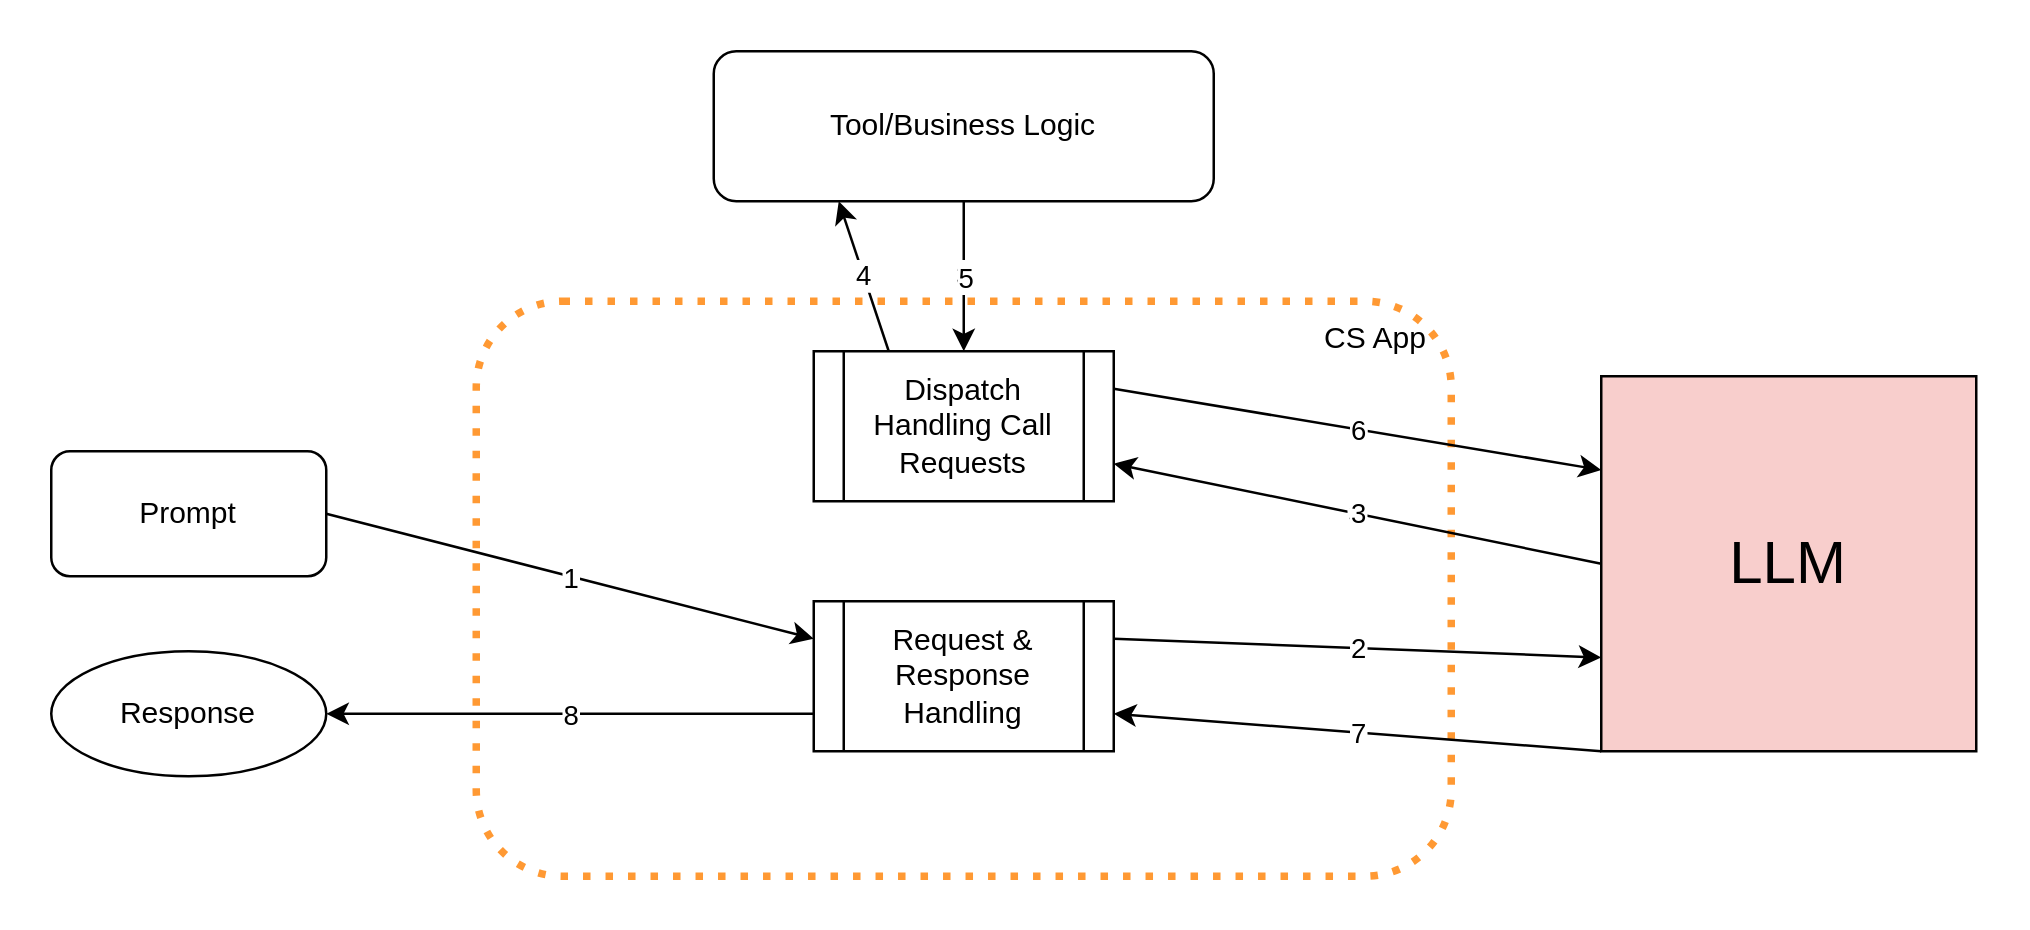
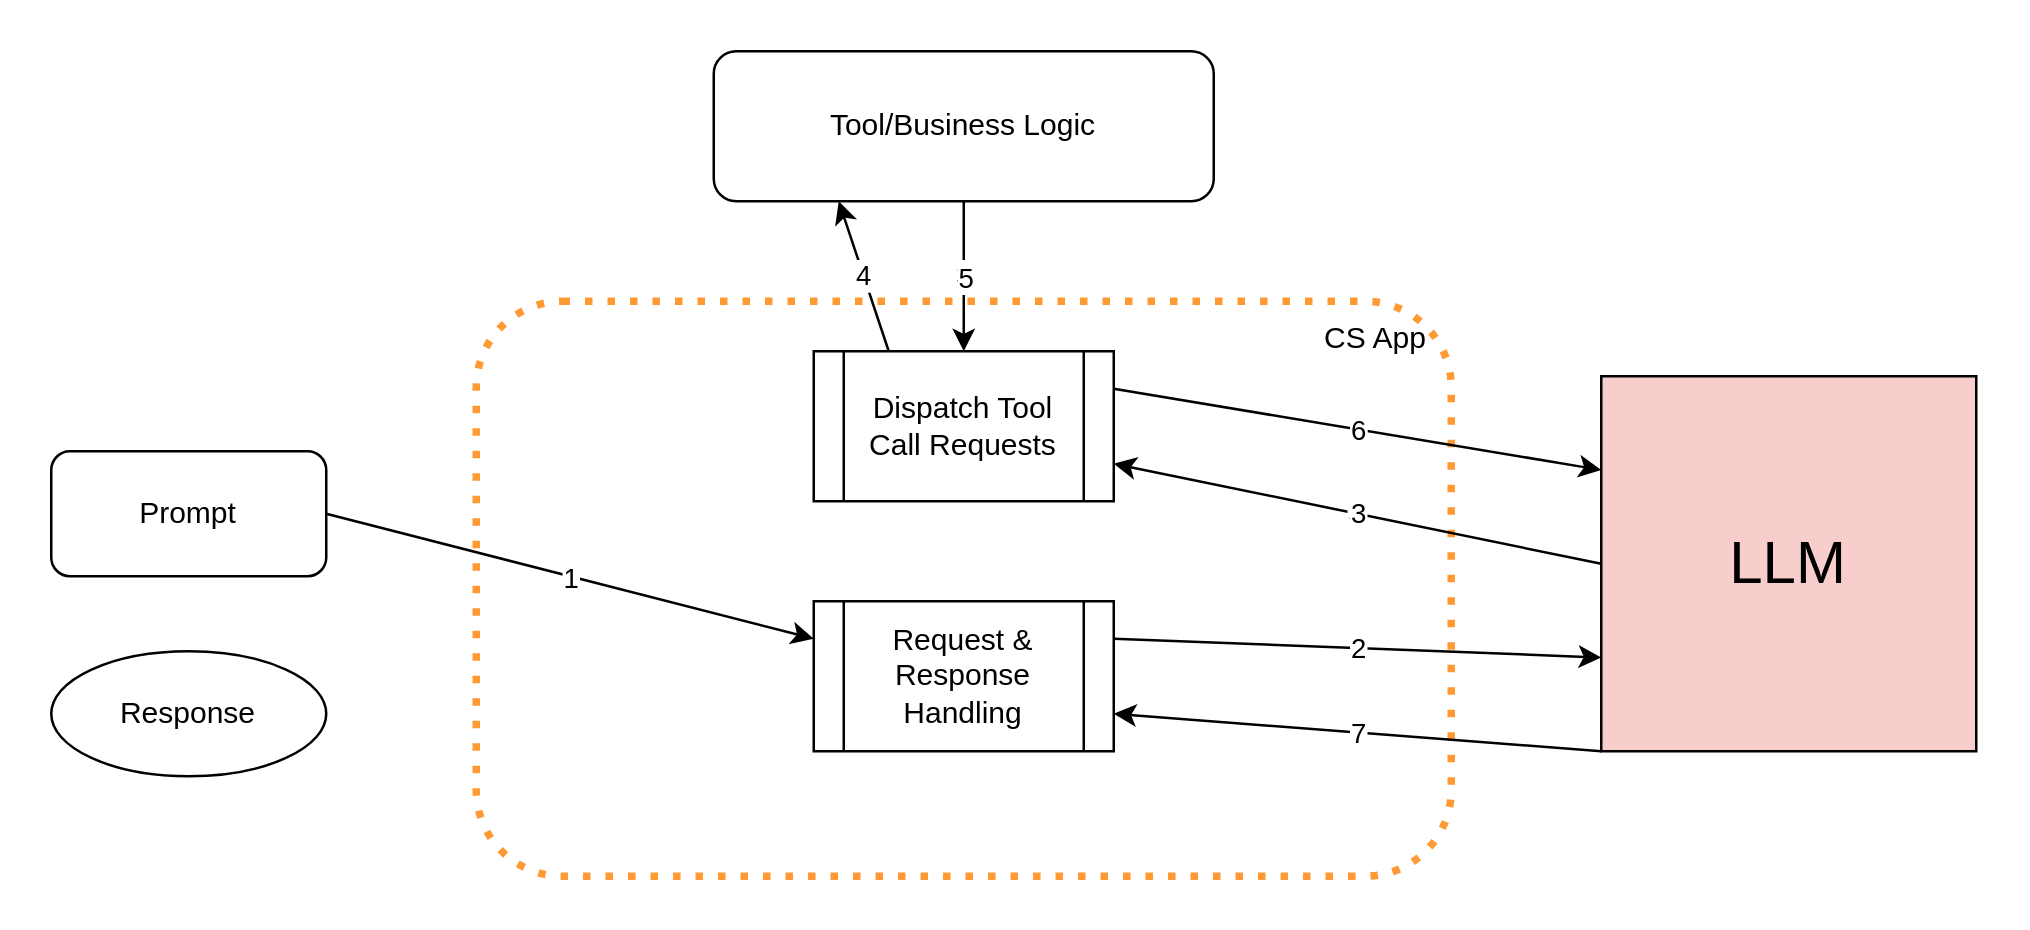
(964, 426) -> (964, 426)
(577, 714) -> none
